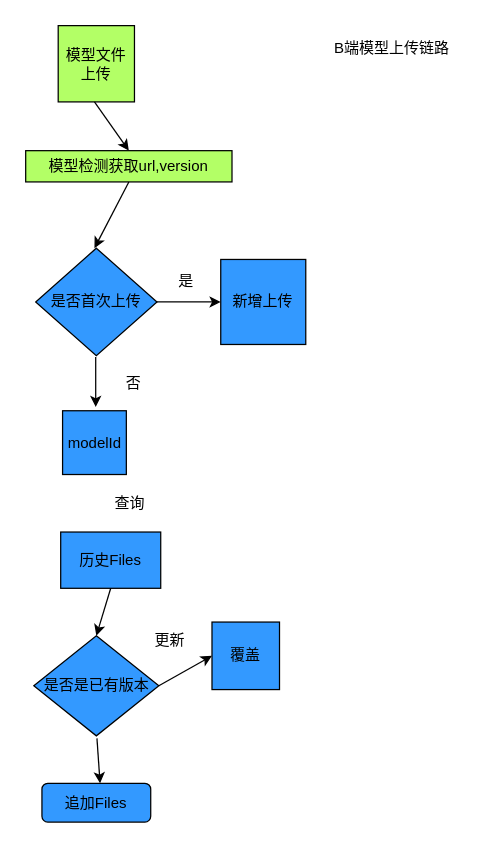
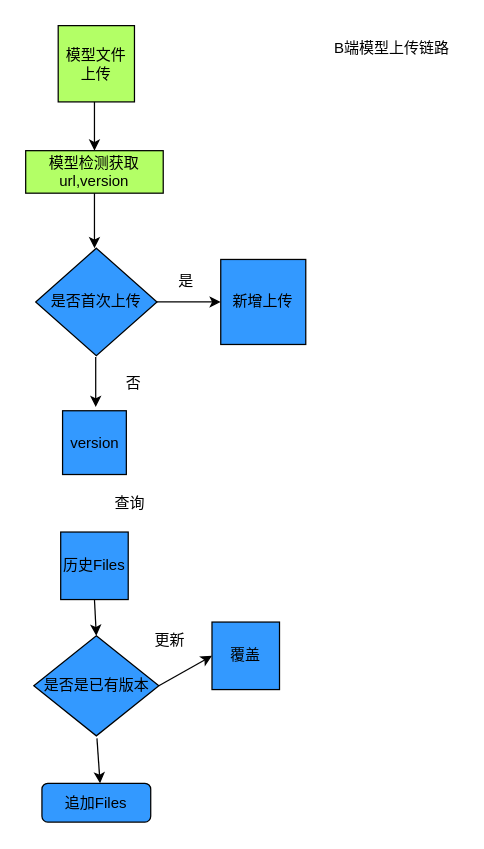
(129, 166) -> (94, 172)
(95, 443) -> (95, 443)
(111, 560) -> (94, 566)
